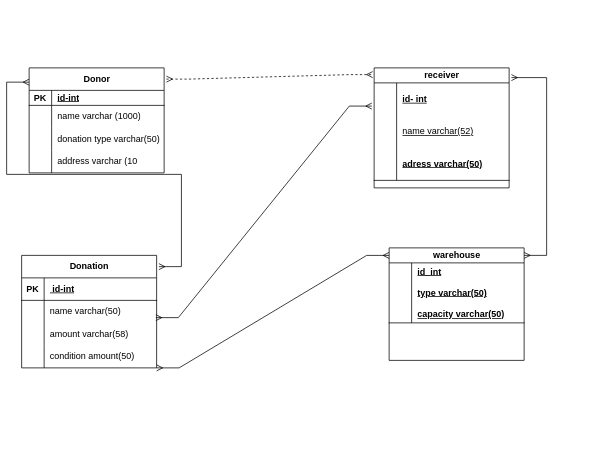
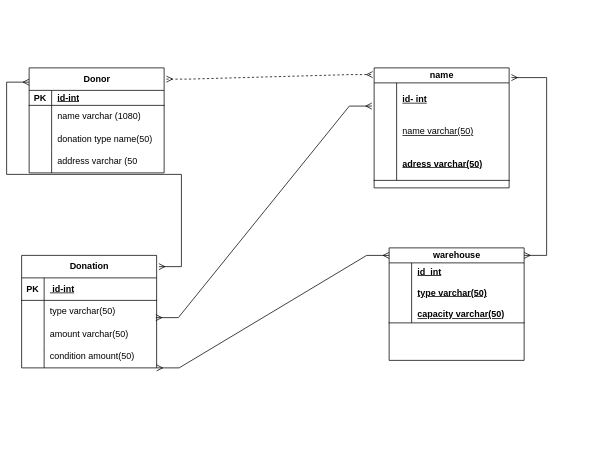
(442, 75) -> (442, 75)
(103, 117) -> (103, 117)
(447, 132) -> (447, 132)
(111, 139) -> (109, 139)
(103, 162) -> (103, 162)
(89, 312) -> (89, 312)
(94, 334) -> (94, 334)
